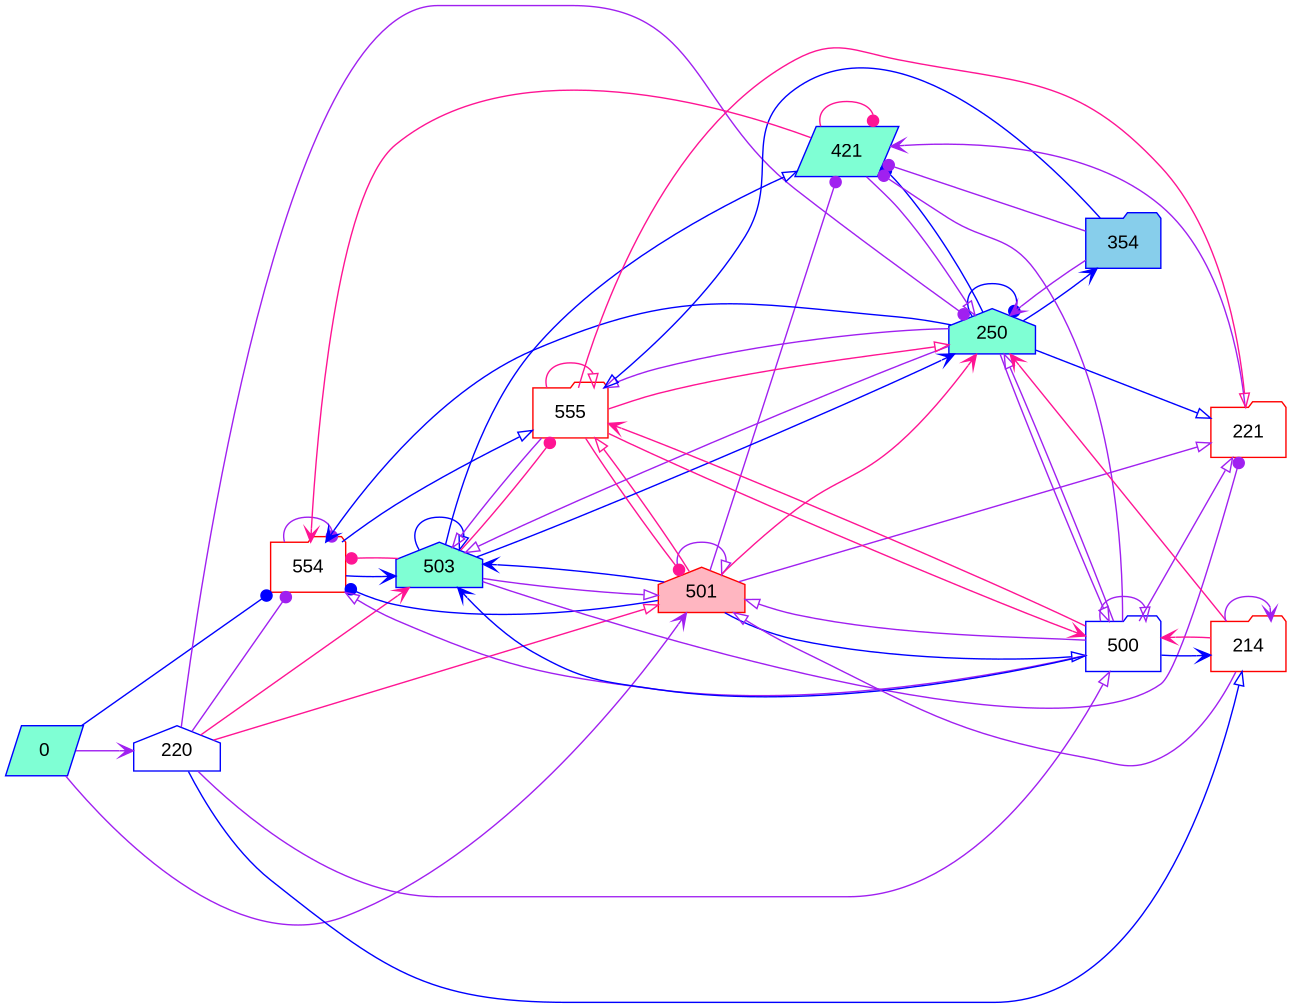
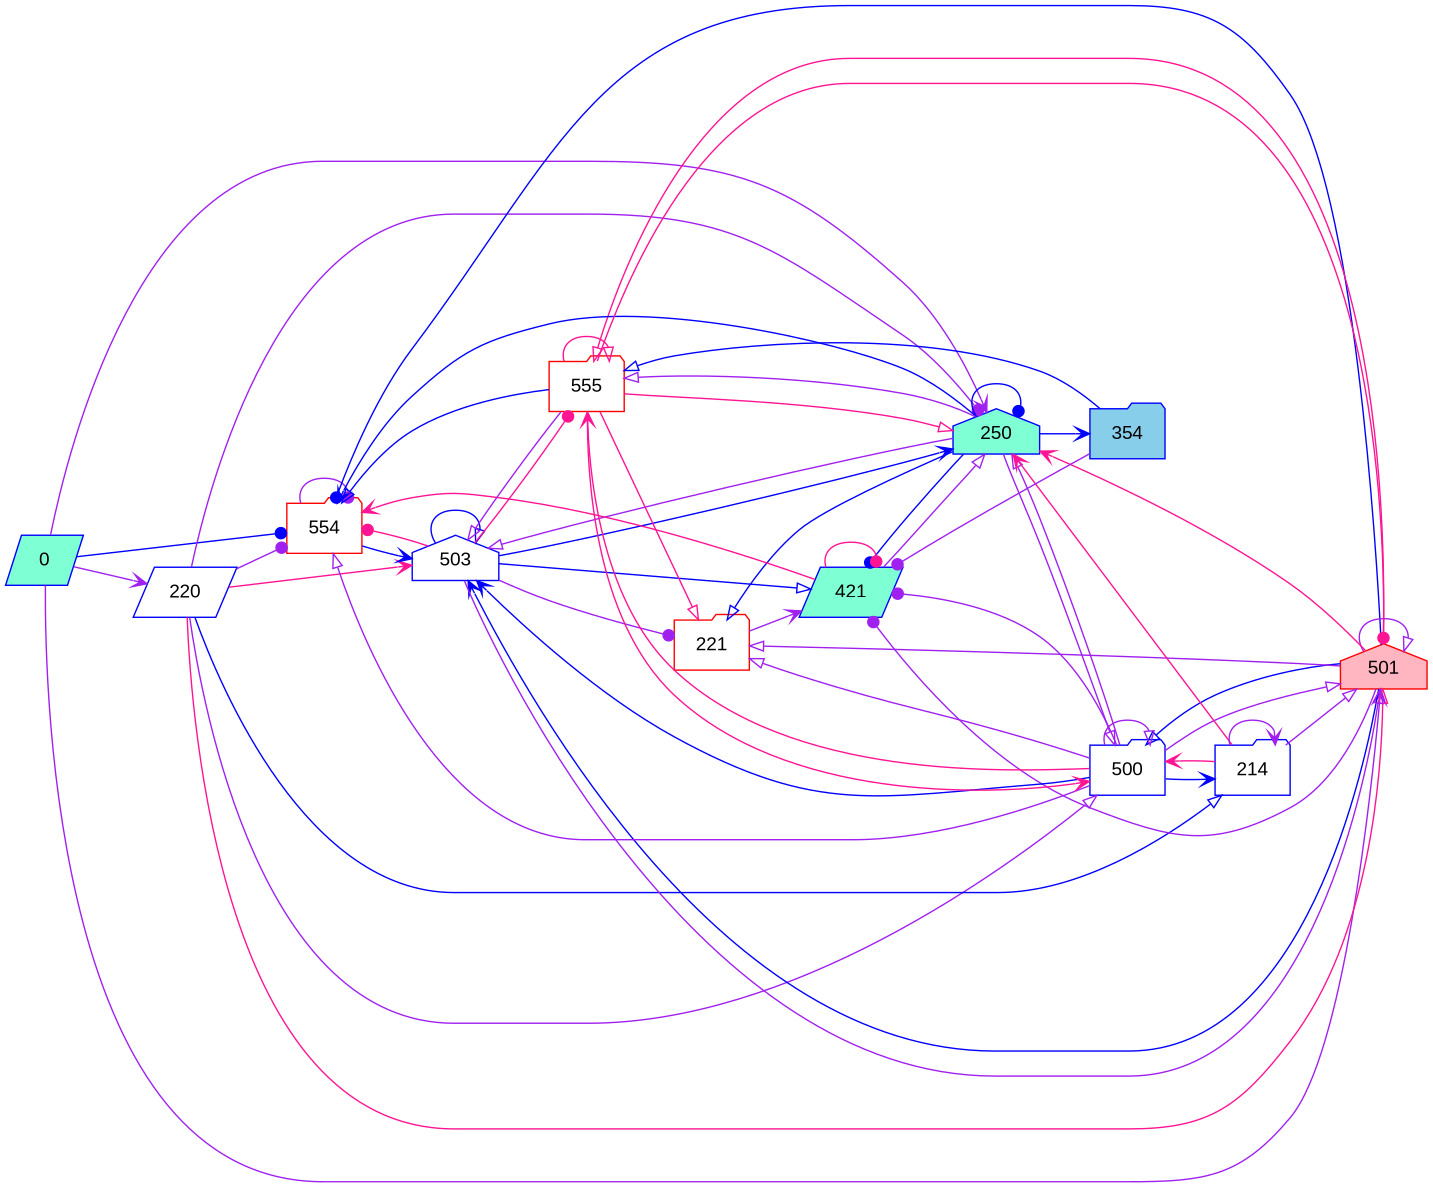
(1053, 283) -> (453, 161)
(428, 485) -> (437, 418)
(439, 567) -> (456, 560)
(1248, 646) -> (1253, 770)
(177, 751) -> (185, 592)
